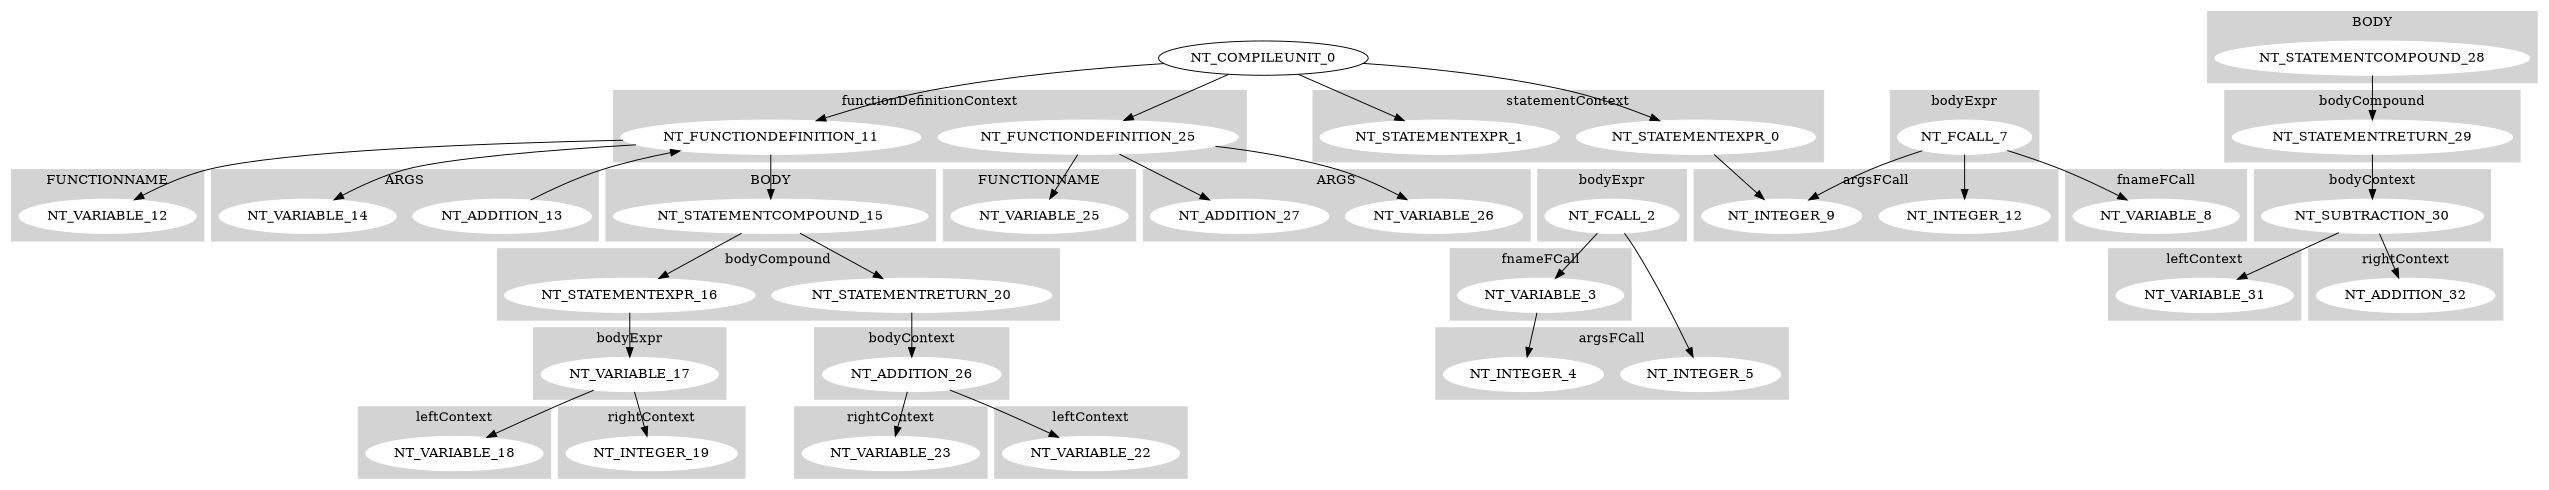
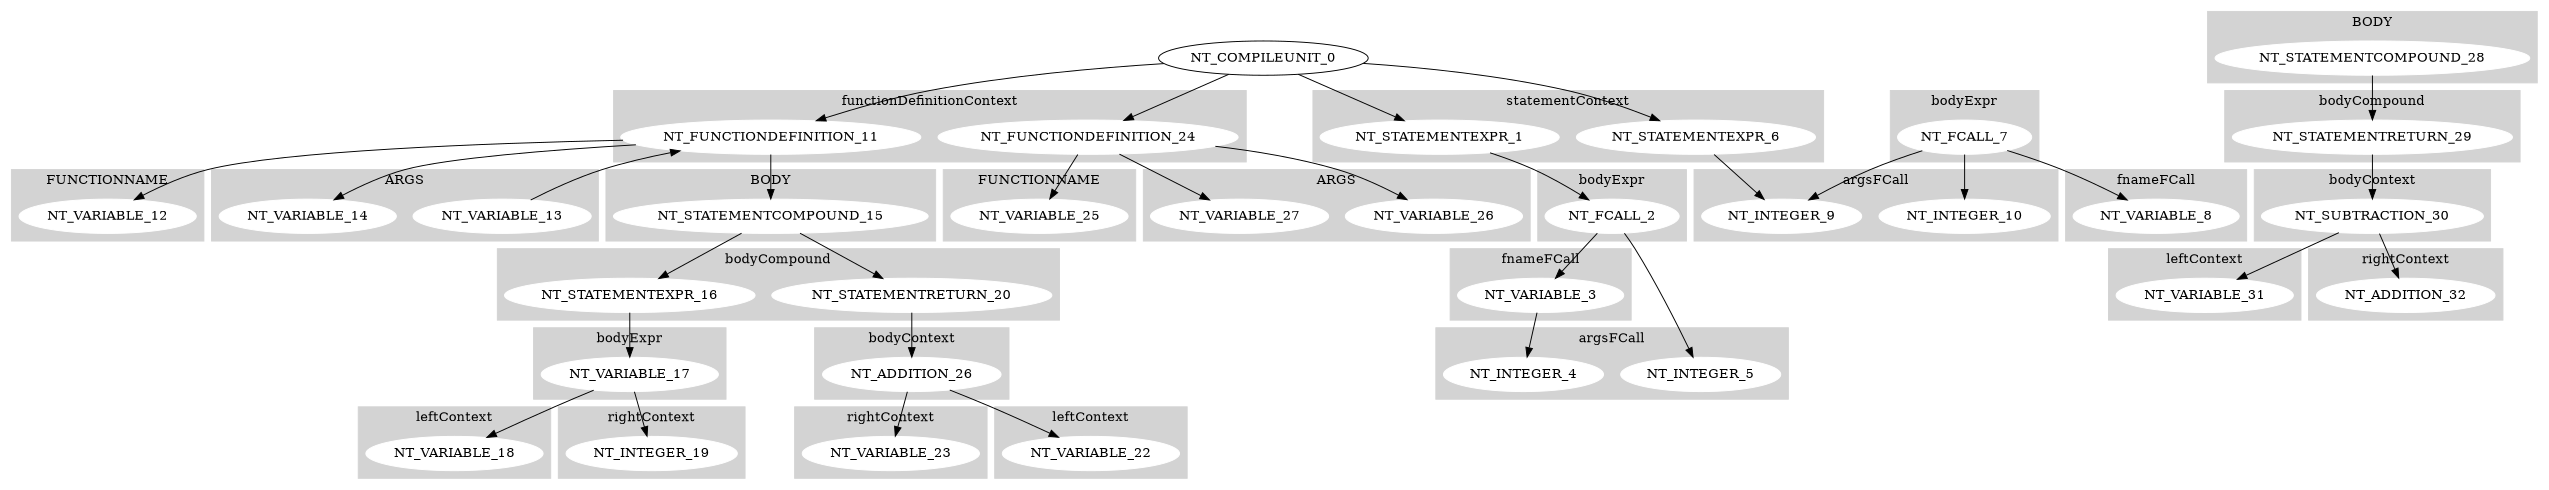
(1088, 137) -> (1088, 137)
(1696, 137) -> (1696, 137)
none -> (1548, 176)
(502, 216) -> (502, 216)
(1240, 216) -> (1240, 216)
(1965, 216) -> (1965, 216)
